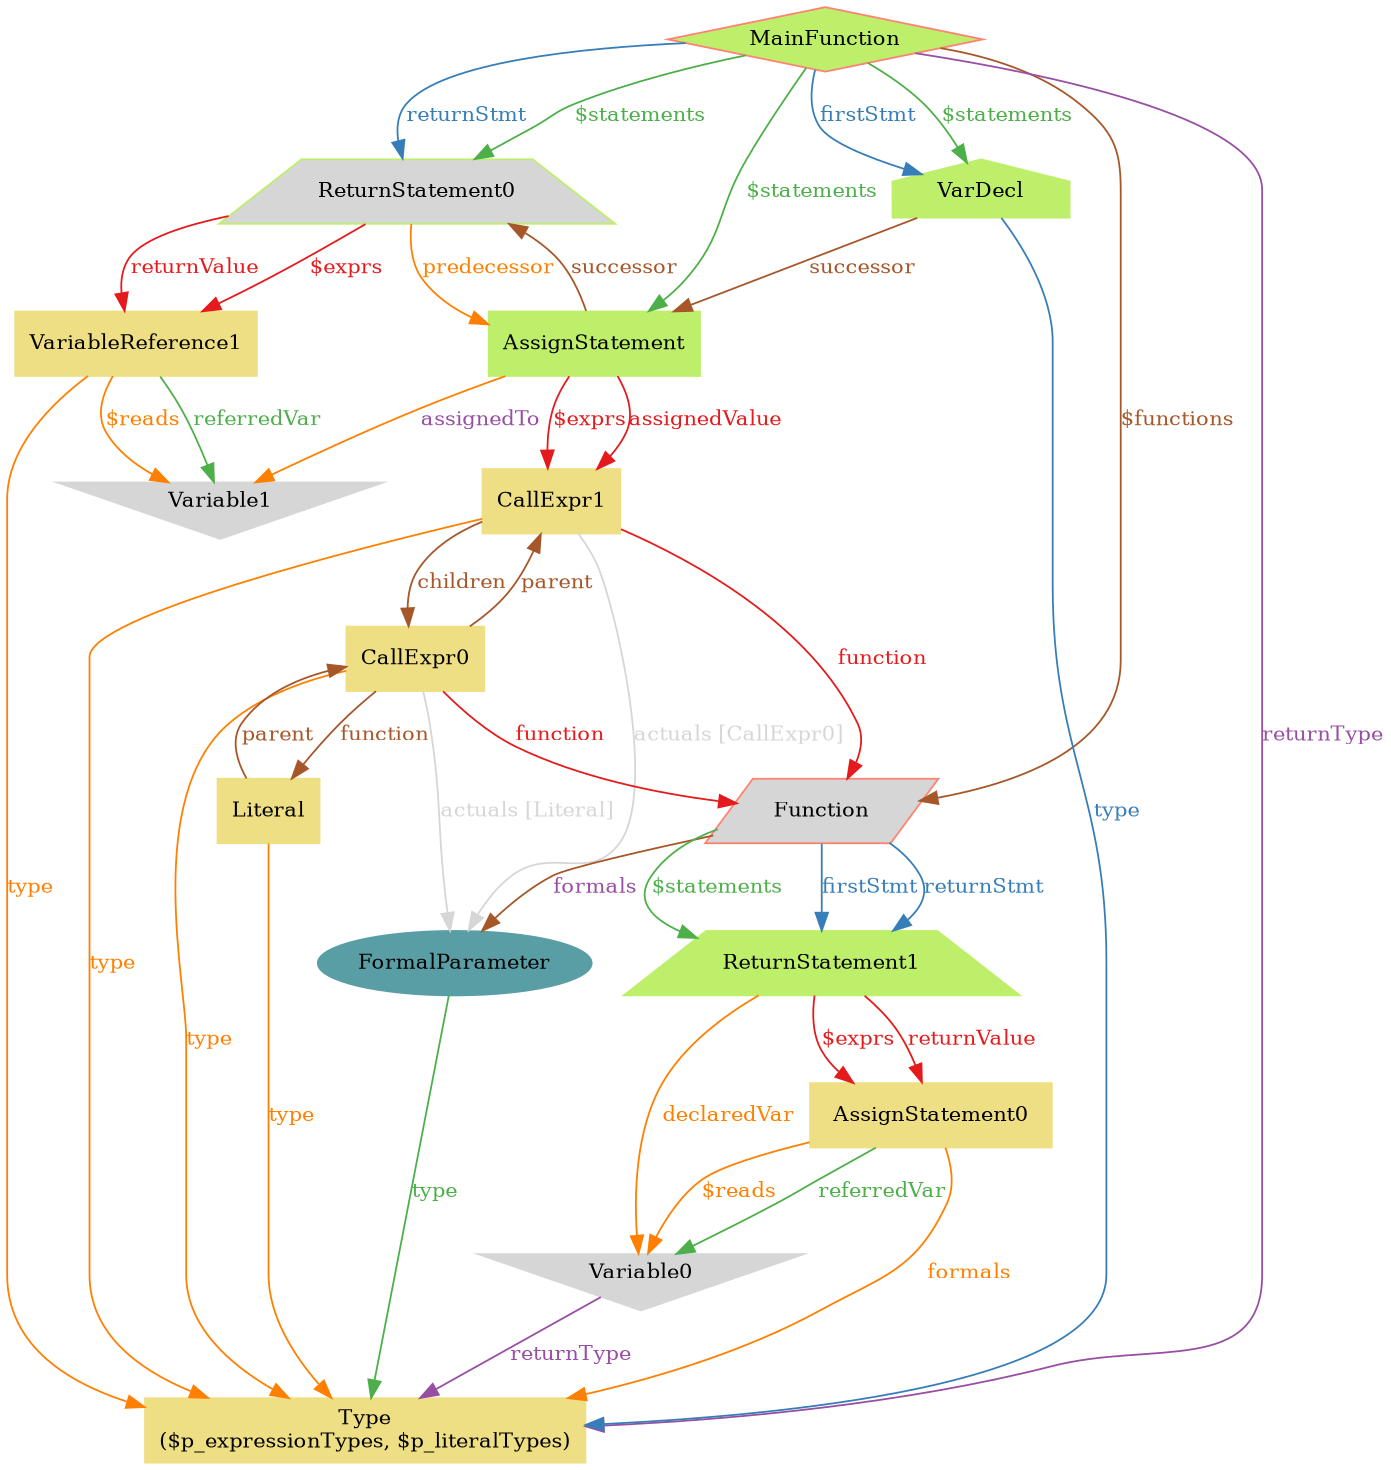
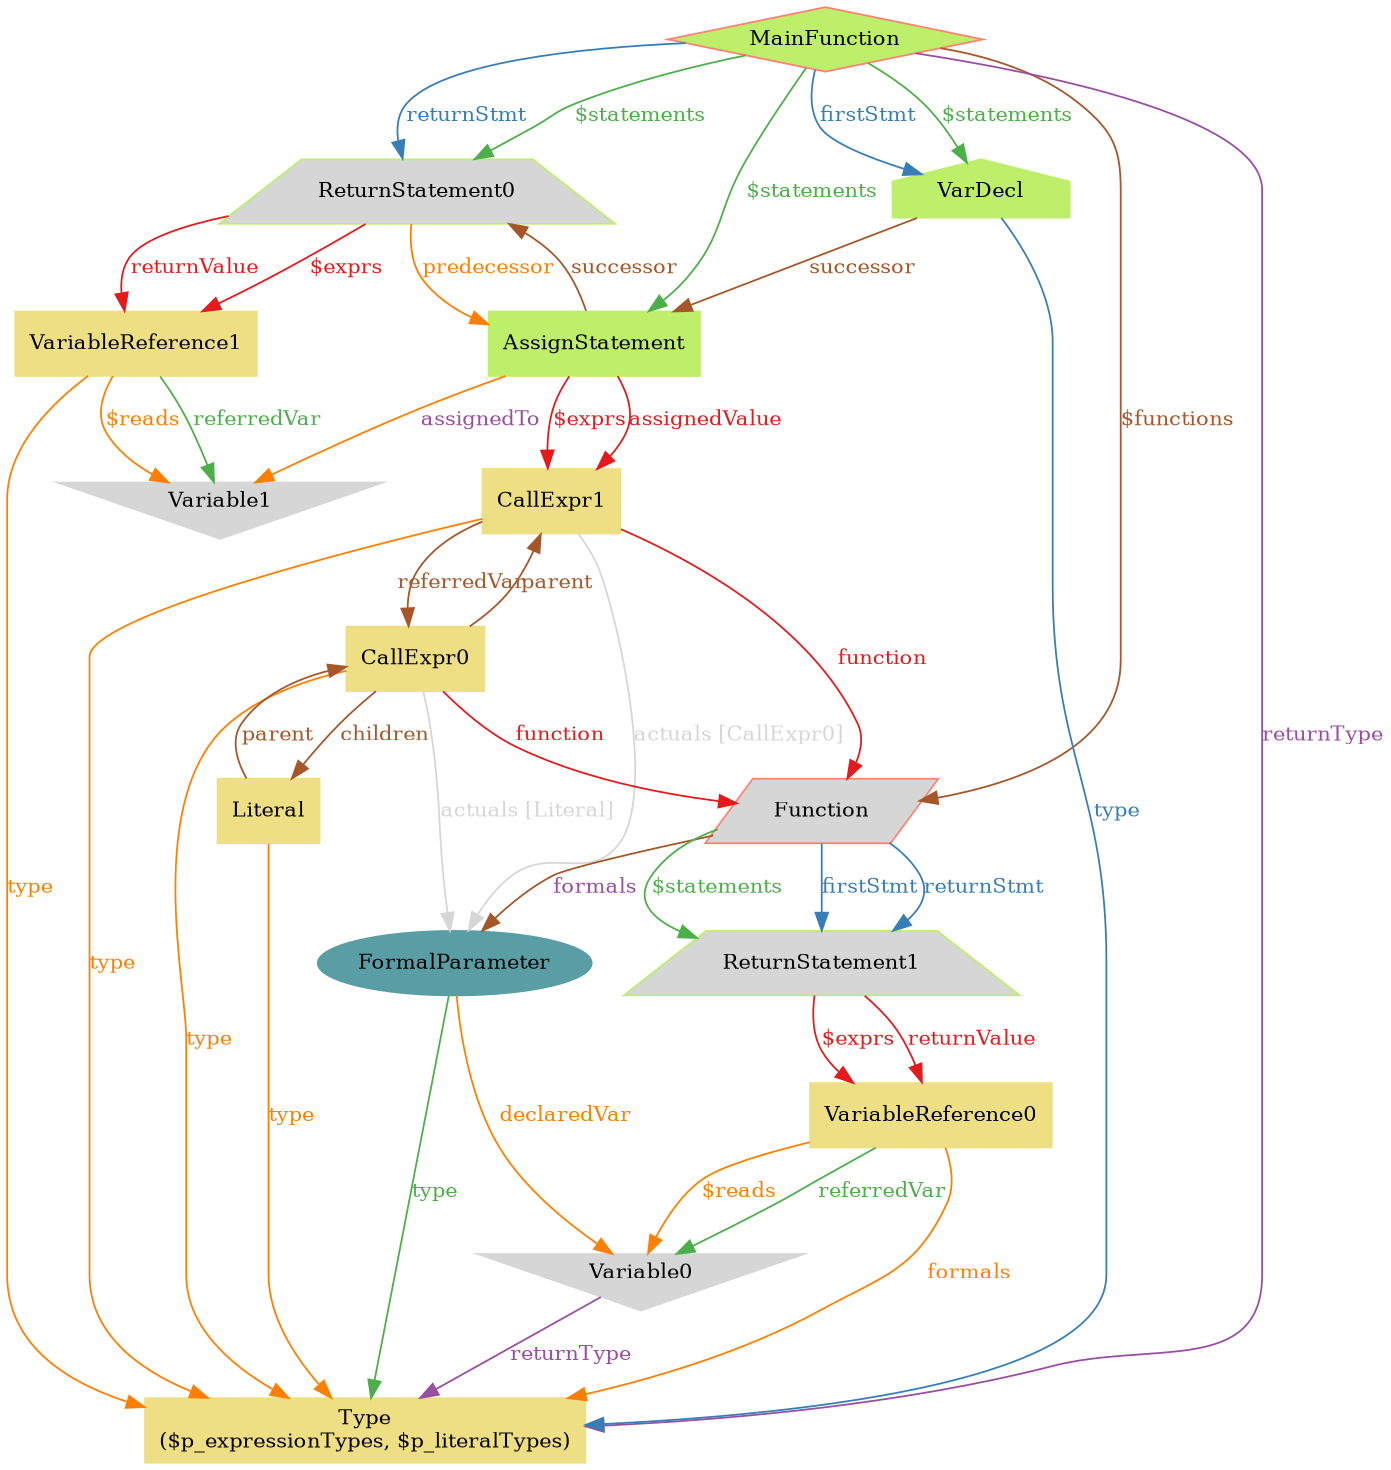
(462, 583) -> (462, 583)
(385, 735) -> (385, 735)
(822, 963) -> (822, 963)
(657, 1094) -> (494, 1138)
(931, 1115) -> (931, 1115)
